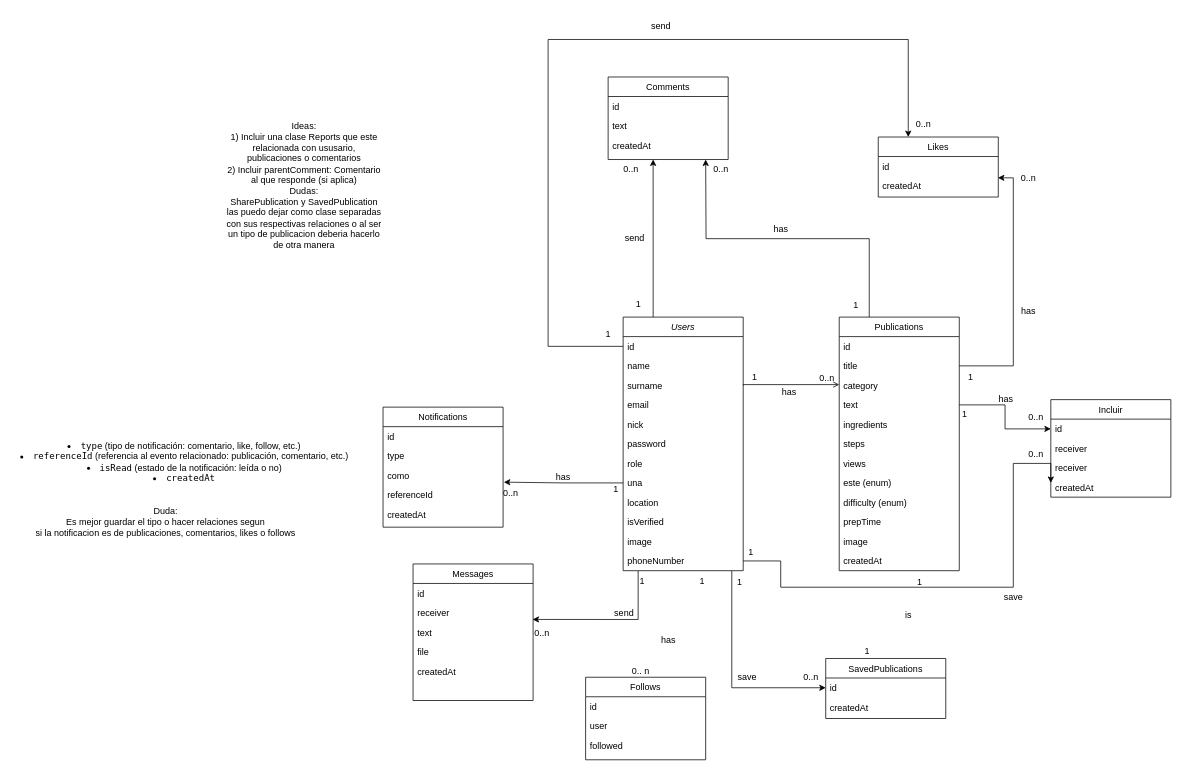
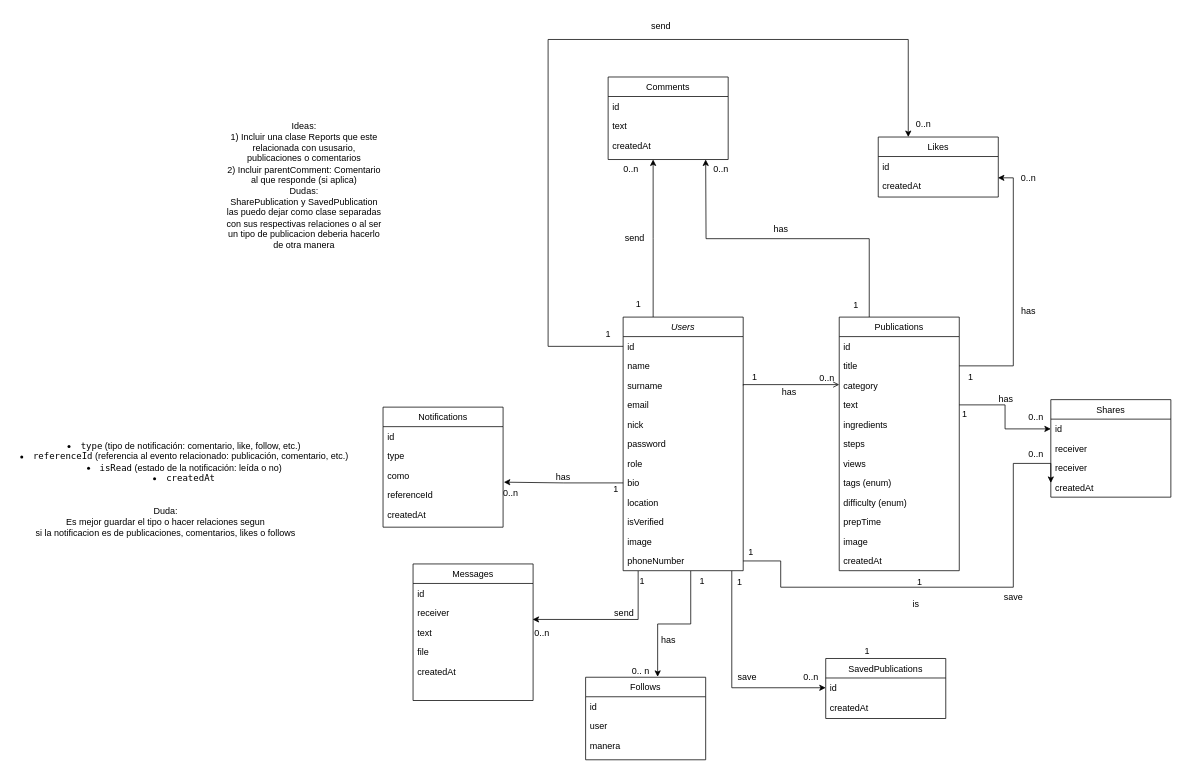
(1110, 410) -> (1110, 410)
(635, 483) -> (633, 483)
(870, 483) -> (870, 483)
none -> (690, 598)
(908, 615) -> (915, 604)
(607, 746) -> (605, 746)
